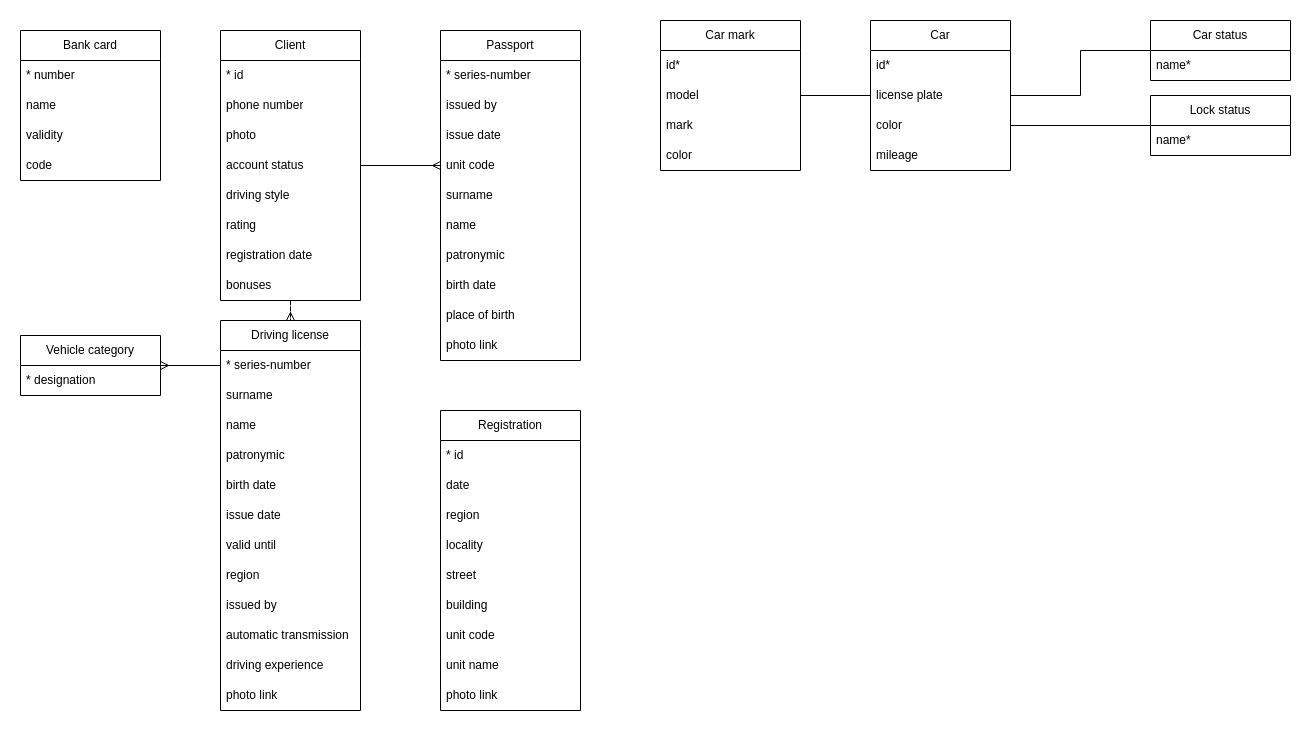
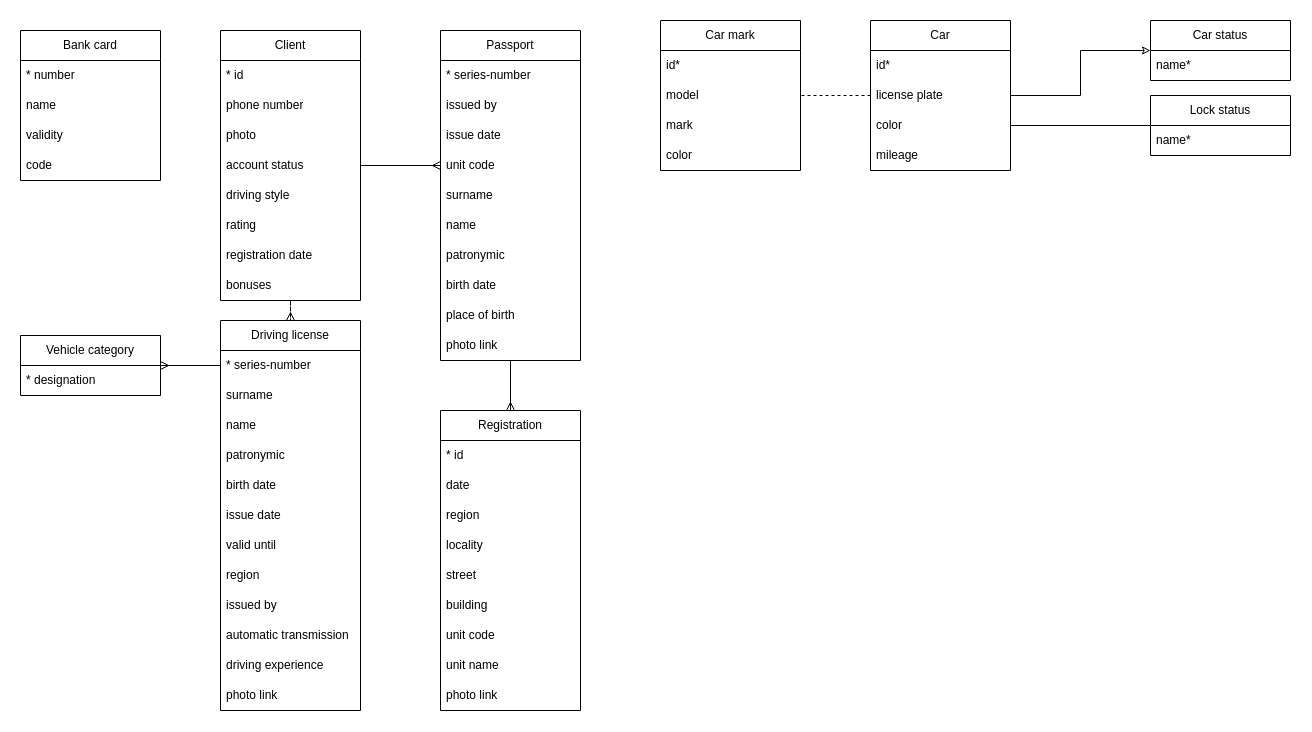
(1145, 51) -> (1142, 51)
(836, 96) -> (836, 96)
none -> (511, 386)
